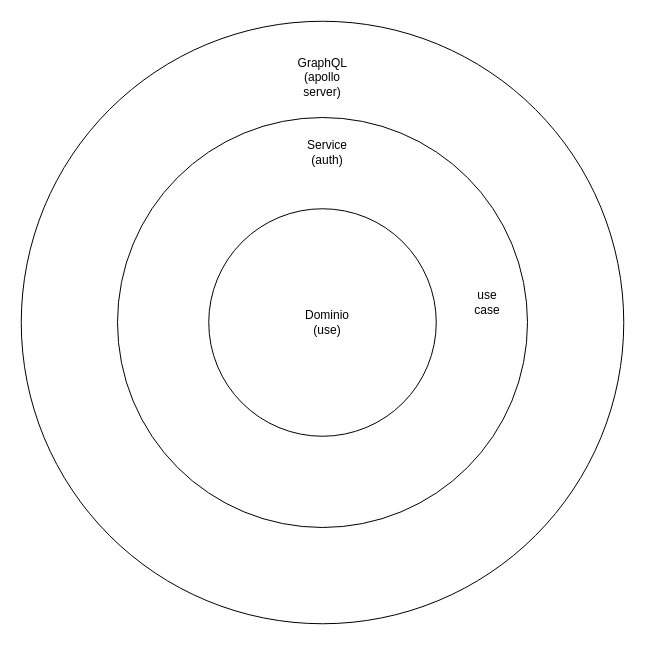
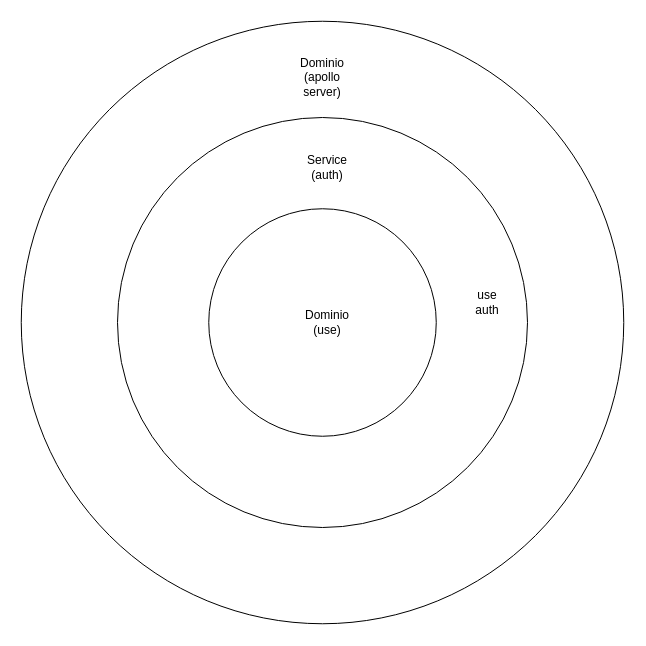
(323, 78) -> (323, 78)
(328, 153) -> (328, 168)
(488, 303) -> (488, 303)
